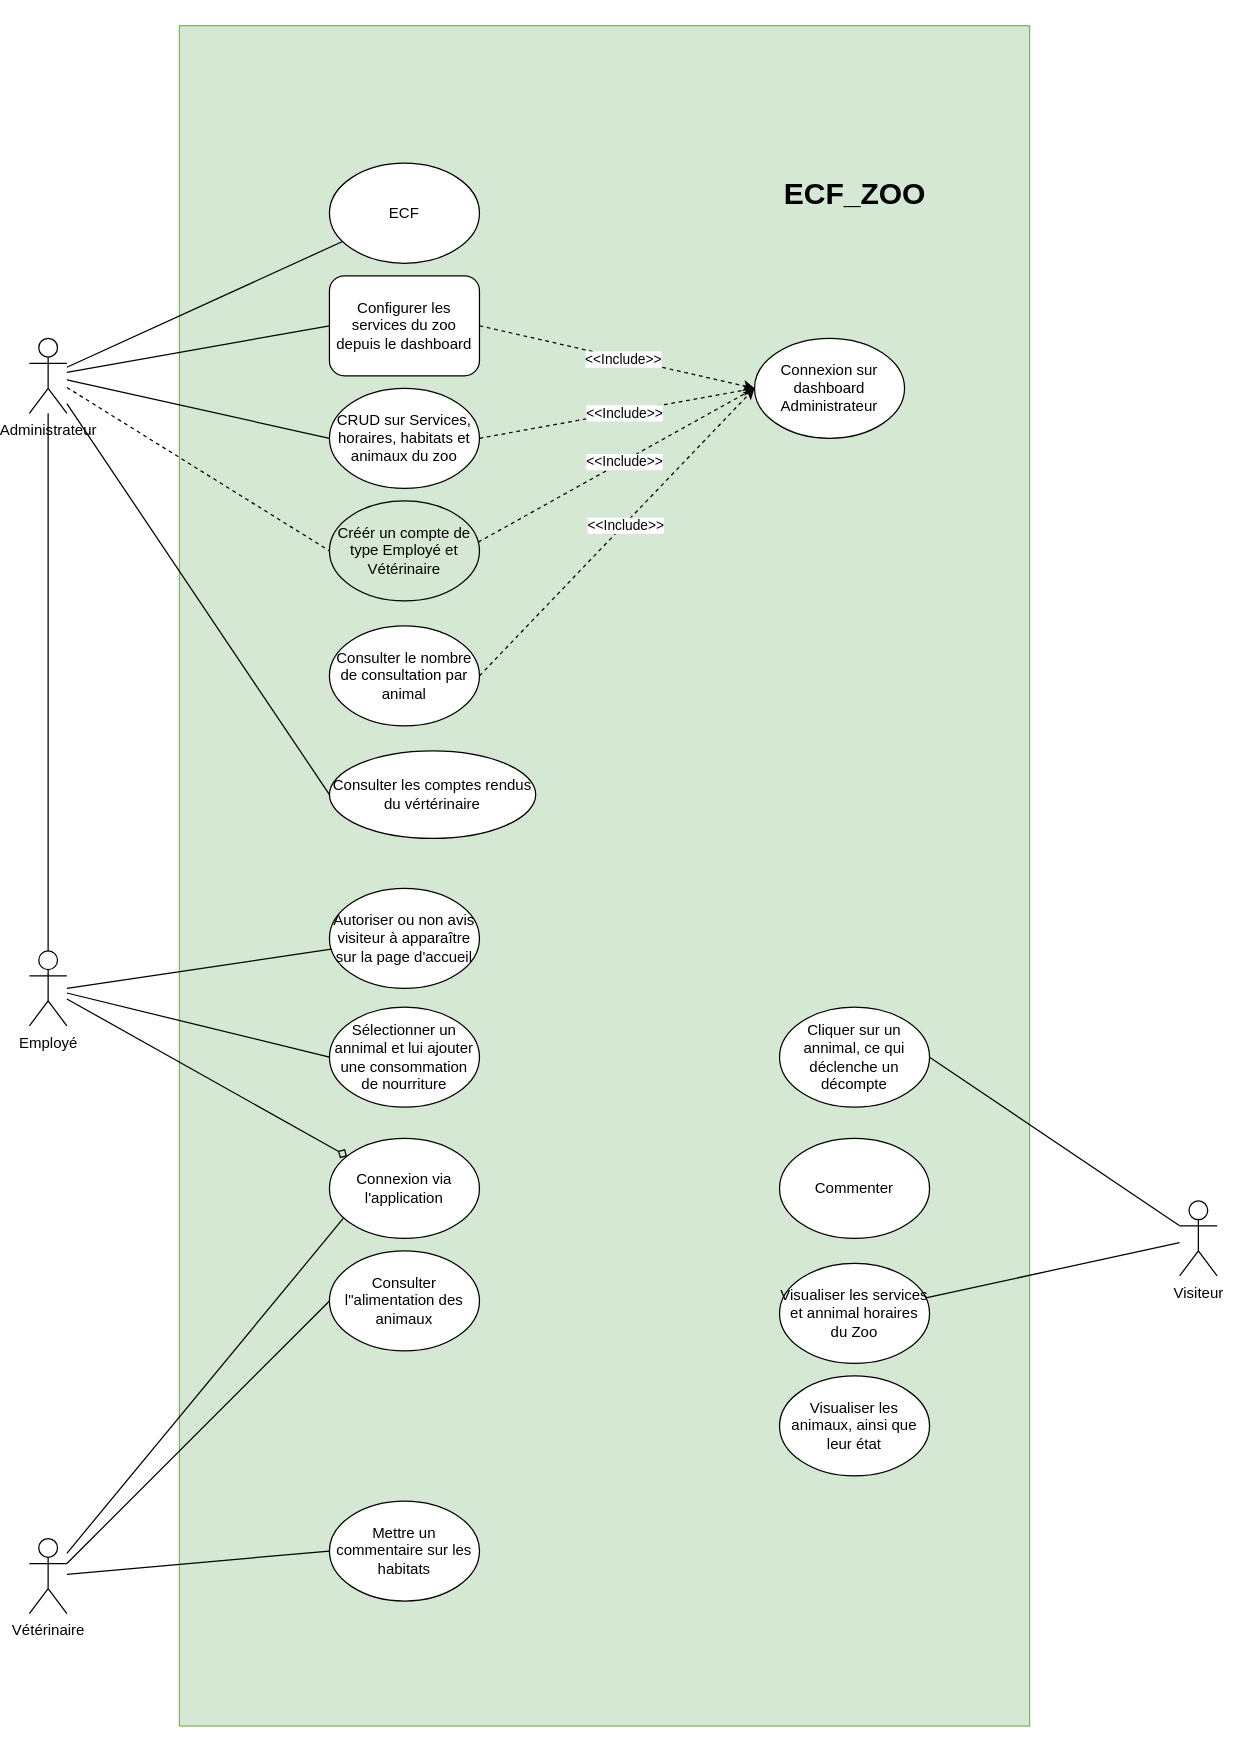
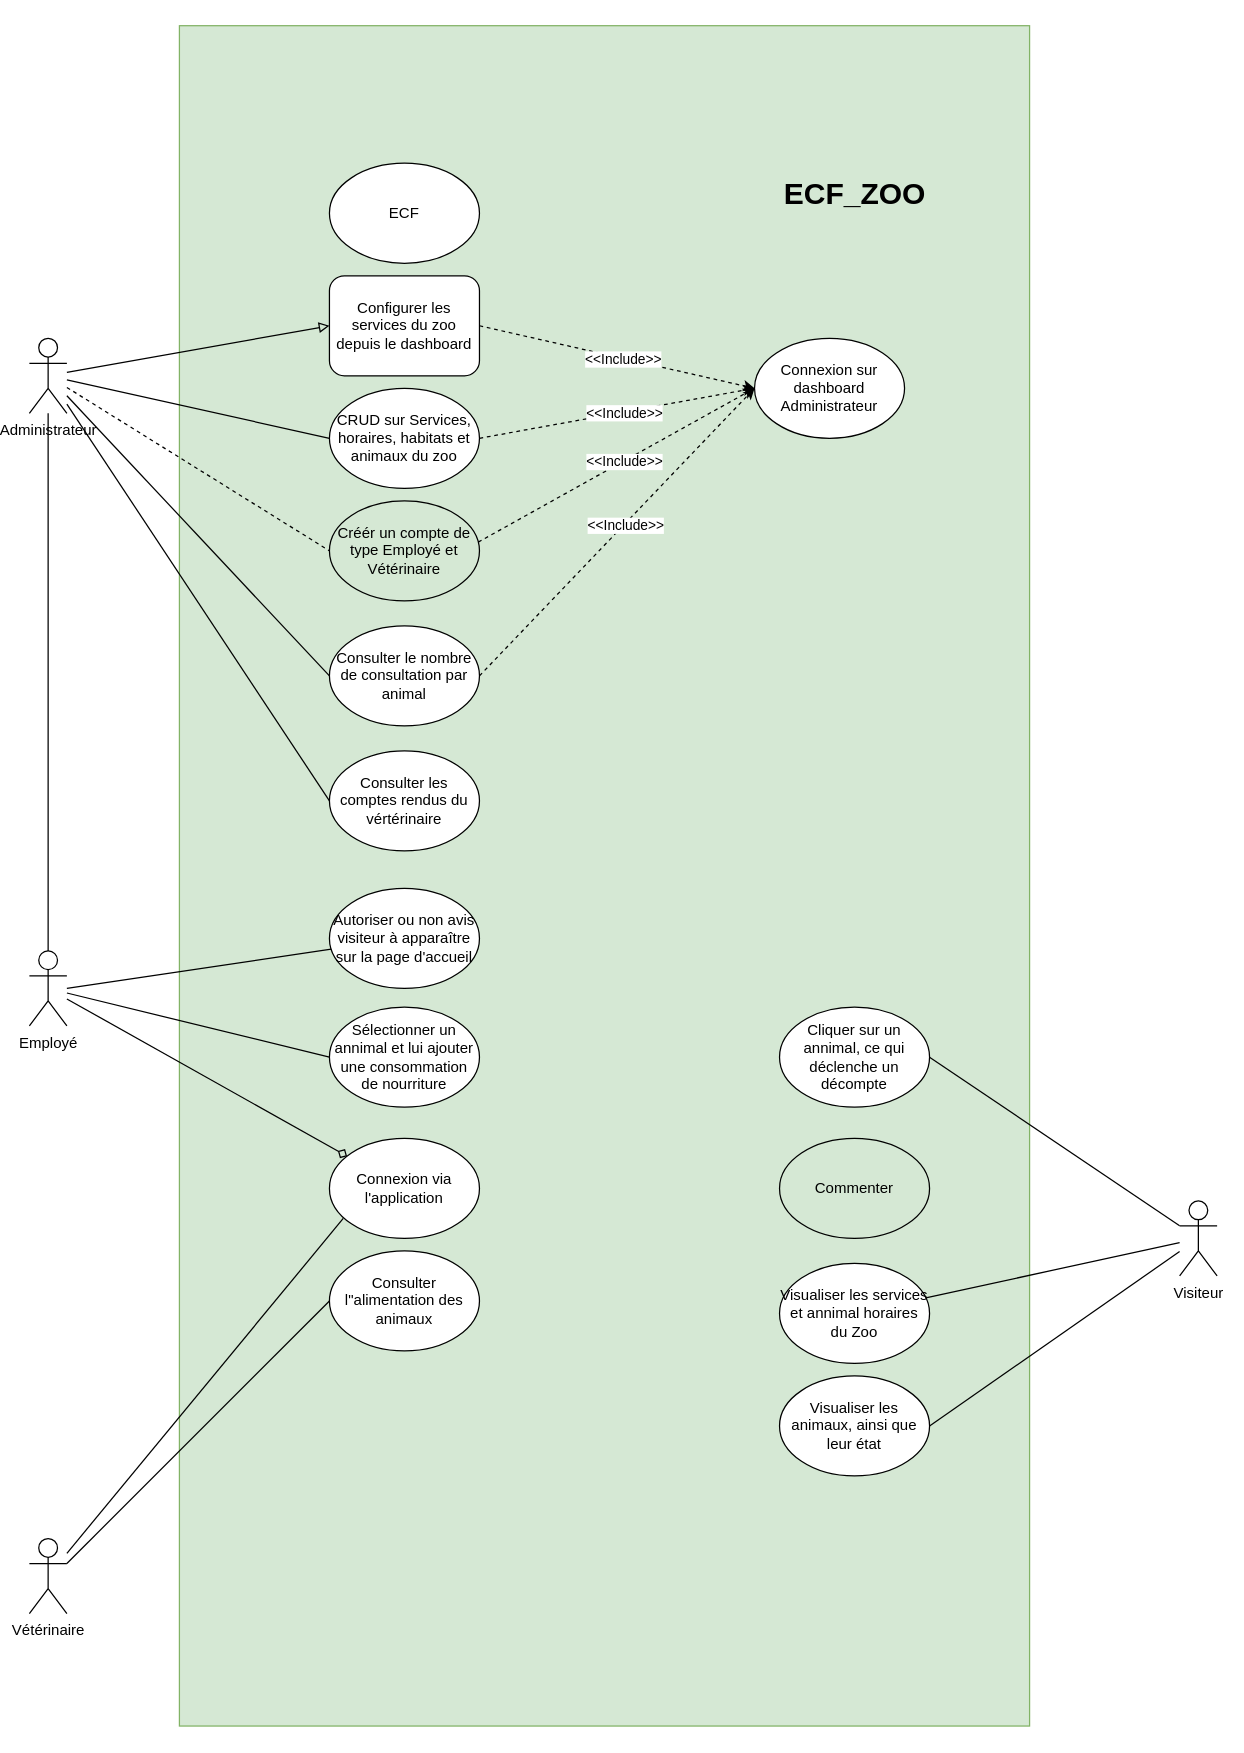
(205, 304) -> (198, 535)
(322, 327) -> (318, 328)
(745, 393) -> (745, 393)
(433, 794) -> (404, 801)
(854, 1188) -> (854, 1188)
none -> (1054, 1338)
(404, 1551) -> none
(198, 1562) -> none
